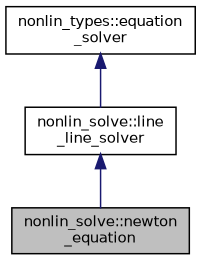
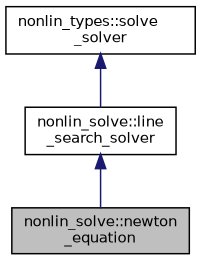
(101, 30) -> (101, 30)
(101, 131) -> (101, 131)
